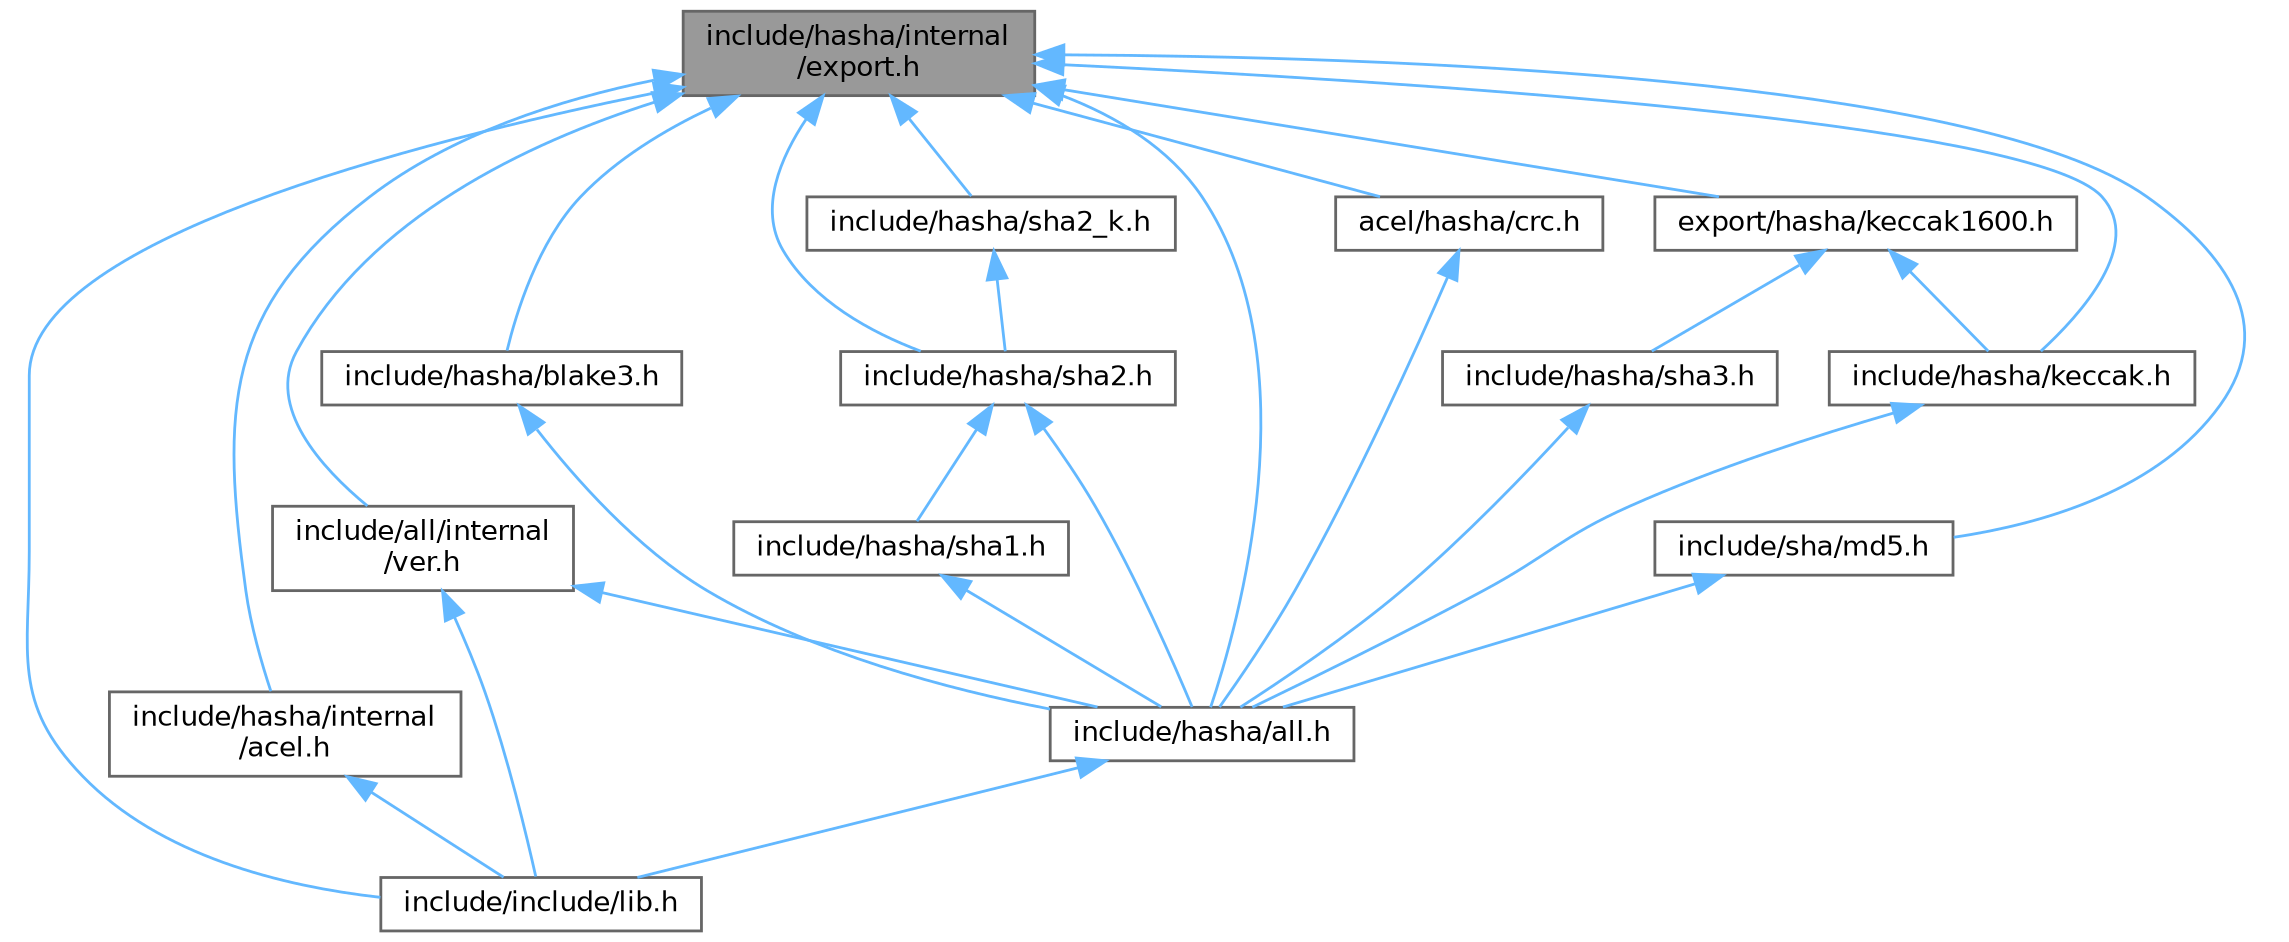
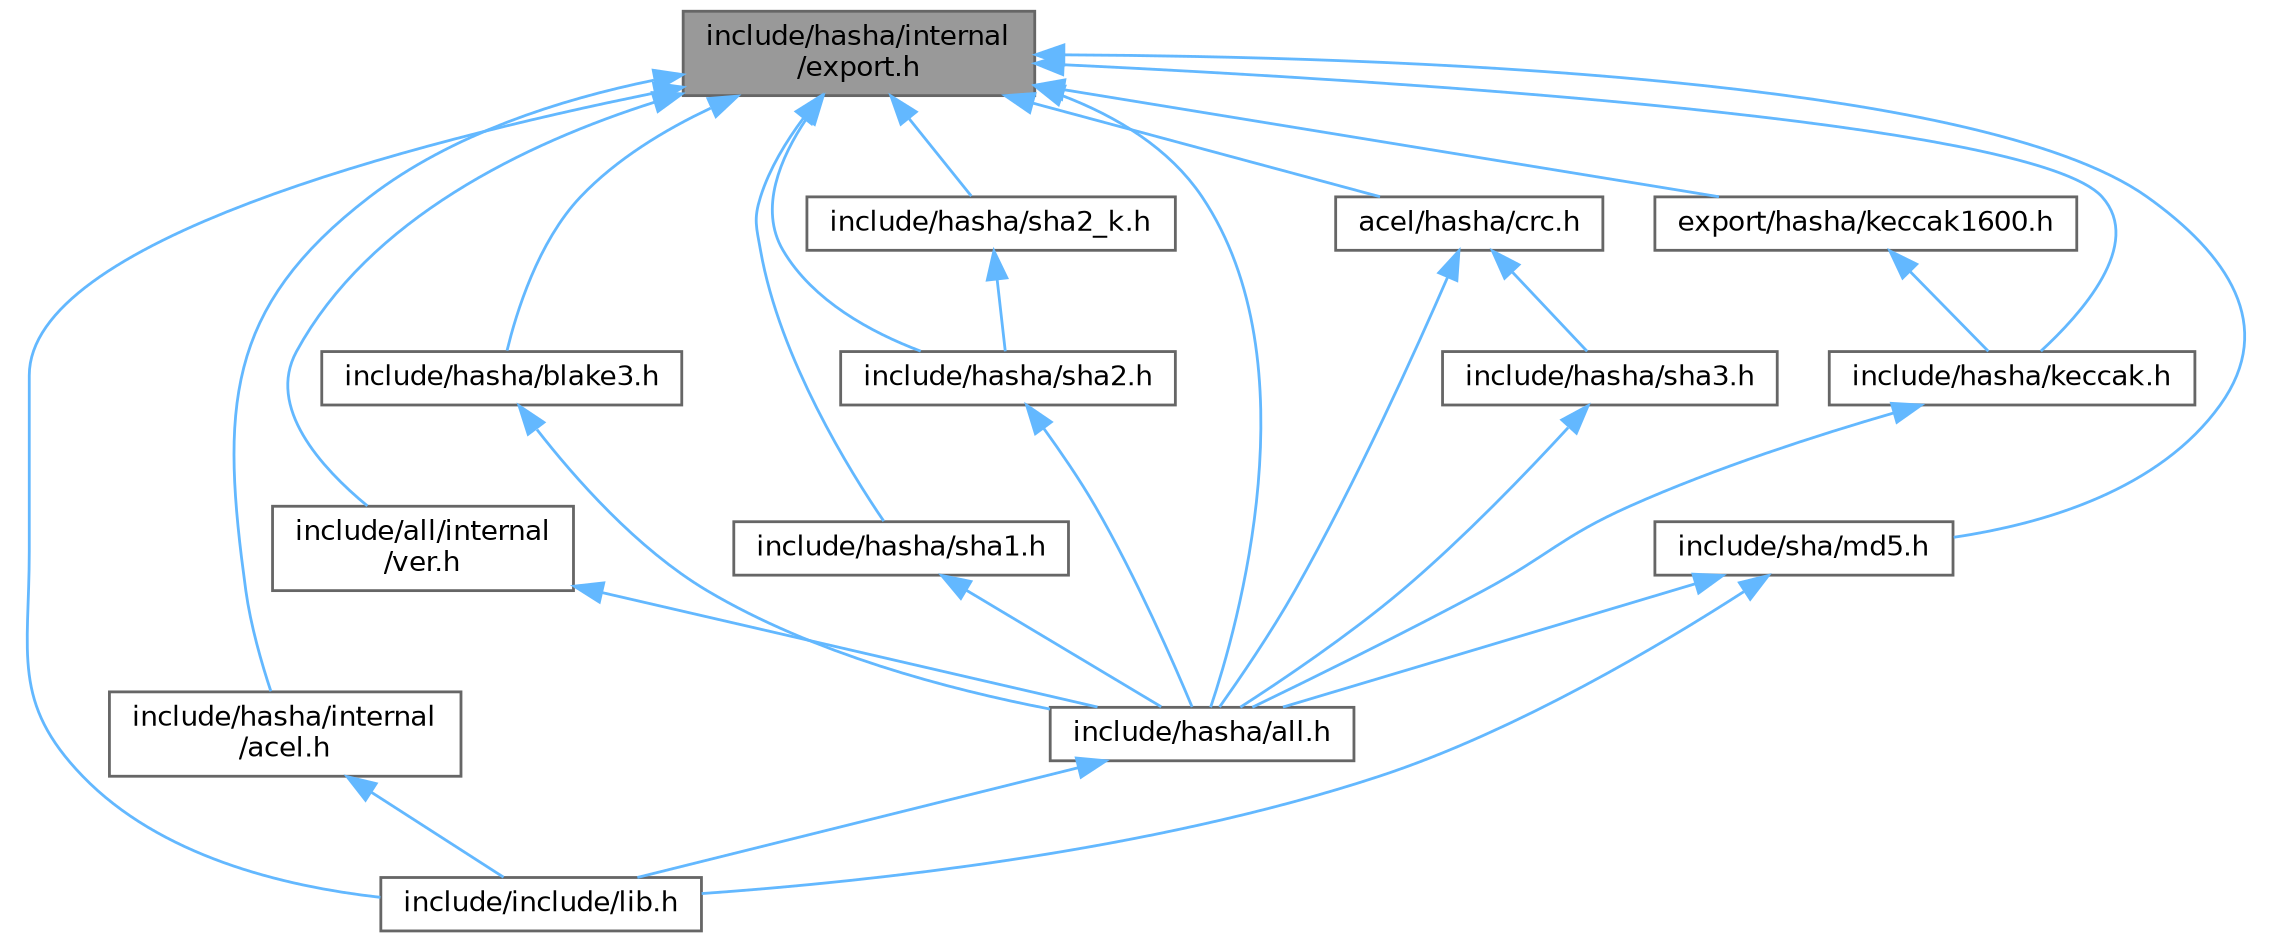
(1725, 308) -> (1550, 312)
(947, 475) -> (781, 325)
(502, 744) -> (1245, 814)
